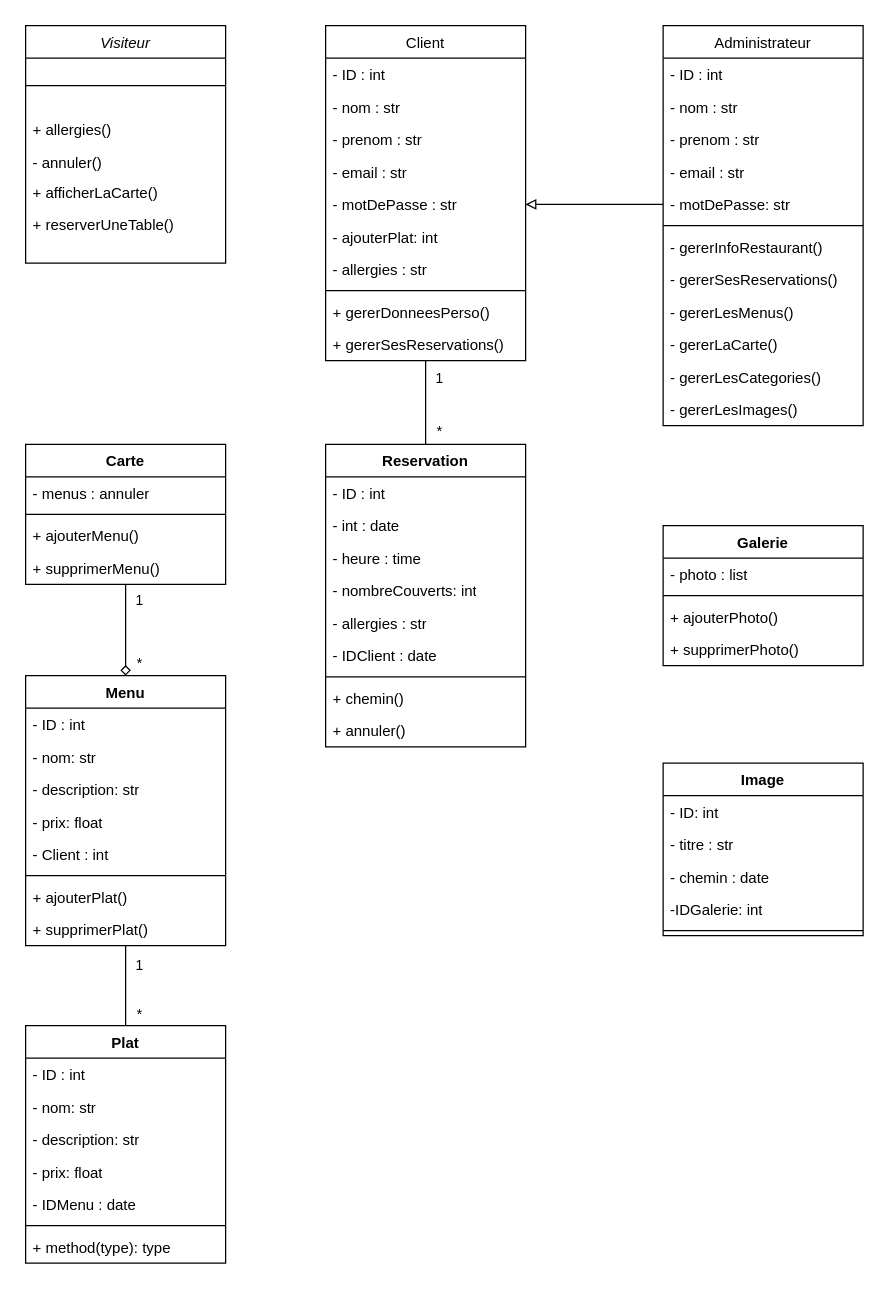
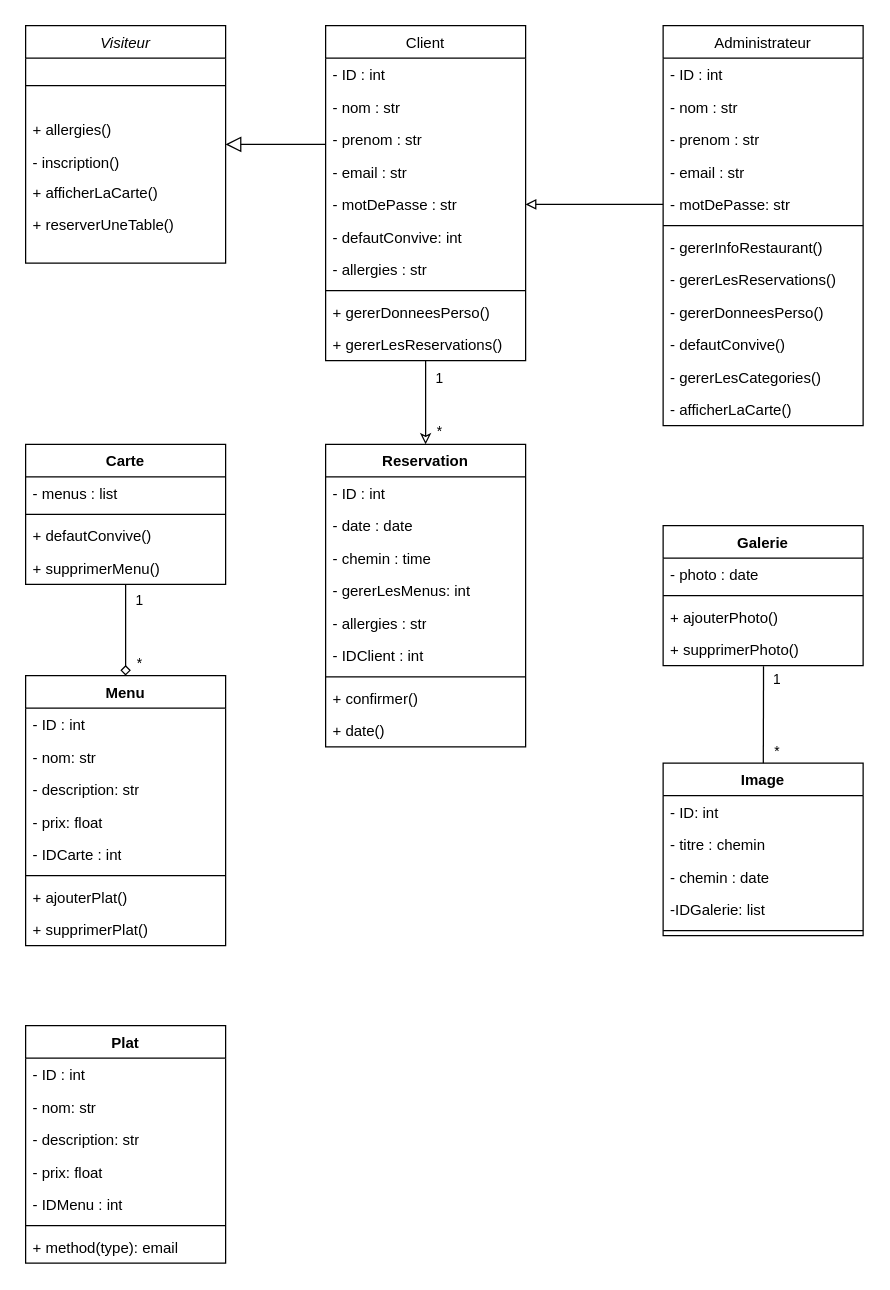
none -> (283, 144)
(75, 163) -> (88, 163)
(398, 238) -> (407, 238)
(767, 280) -> (767, 280)
(739, 313) -> (756, 313)
(429, 345) -> (429, 345)
(735, 345) -> (738, 345)
(744, 410) -> (746, 410)
(426, 437) -> (426, 434)
(95, 495) -> (80, 495)
(374, 527) -> (380, 527)
(94, 537) -> (101, 537)
(382, 560) -> (384, 560)
(718, 576) -> (722, 576)
(414, 592) -> (409, 592)
(393, 657) -> (387, 657)
(371, 700) -> (384, 700)
none -> (763, 716)
(375, 732) -> (365, 732)
(715, 846) -> (726, 846)
(78, 856) -> (86, 856)
(724, 911) -> (726, 911)
(126, 987) -> none
(88, 1206) -> (82, 1206)
(111, 1248) -> (112, 1248)
